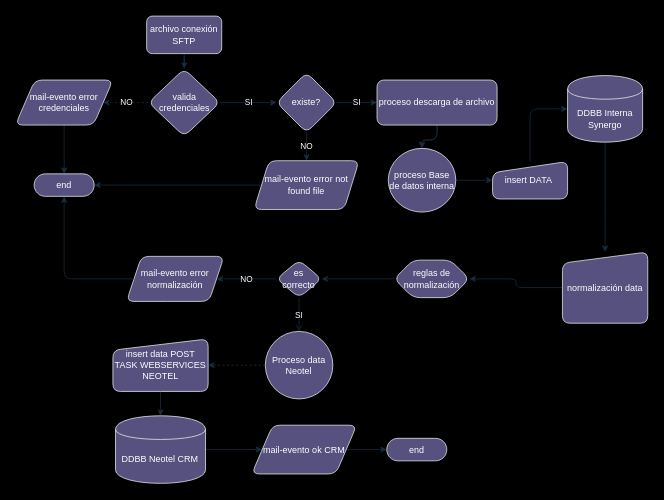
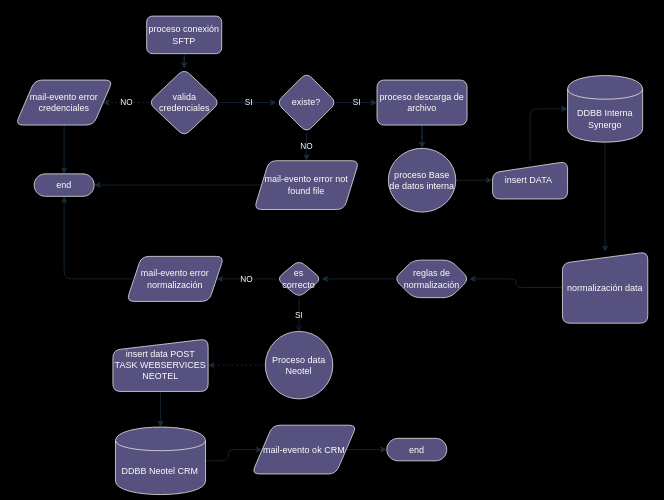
(184, 35) -> (184, 35)
(437, 102) -> (422, 102)
(160, 449) -> (160, 461)
